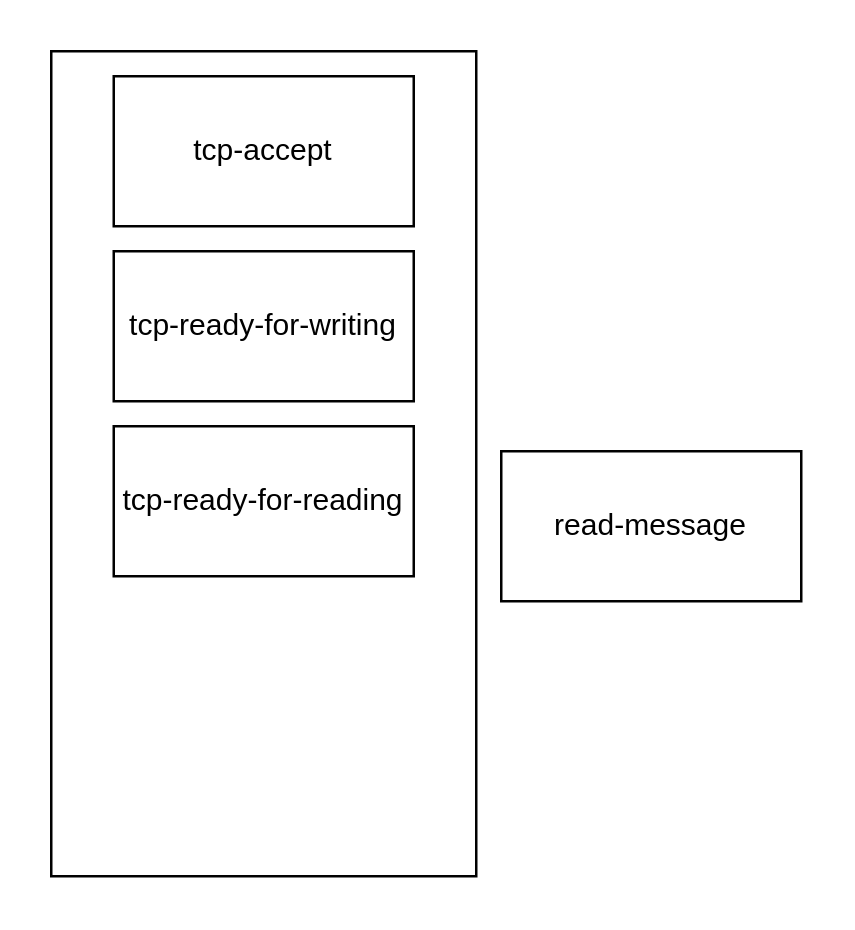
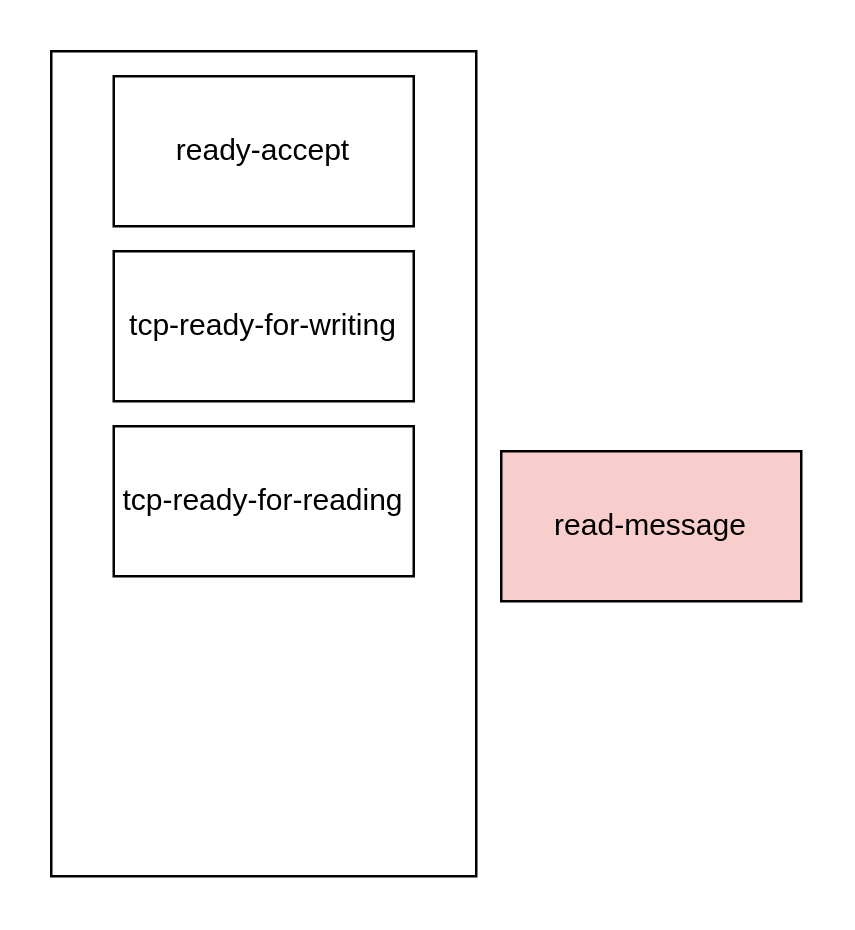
(264, 151) -> (264, 151)
(651, 526) -> (651, 526)
